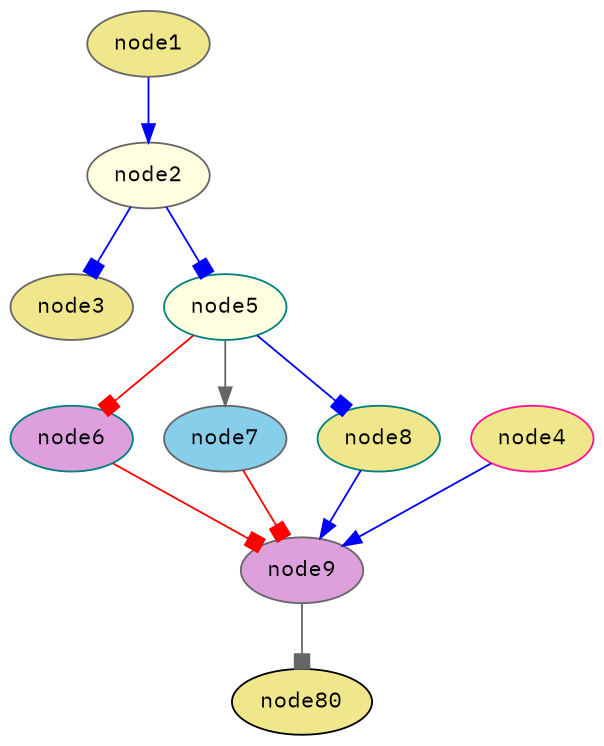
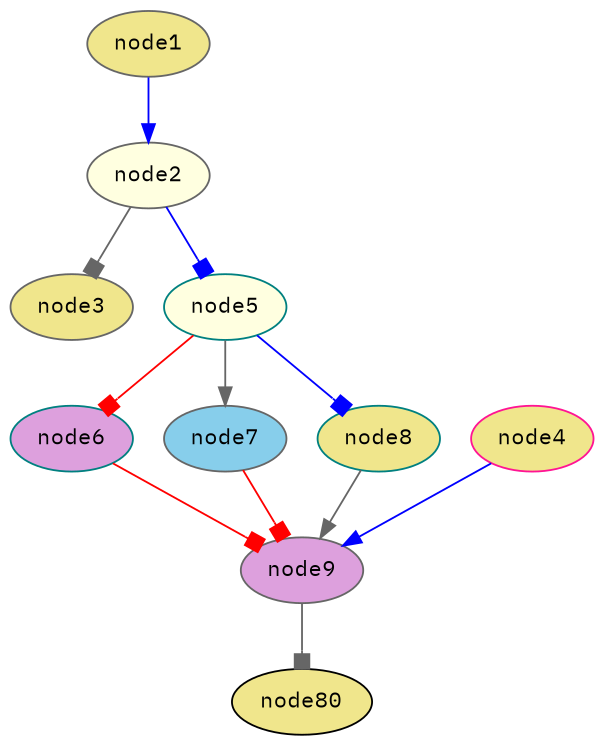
(115, 233) -> (115, 233)
(345, 496) -> (345, 496)
